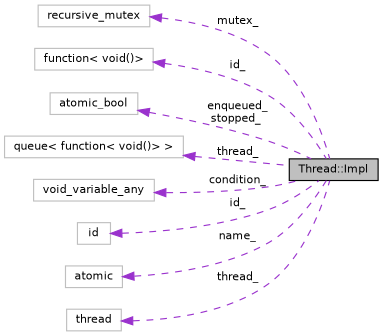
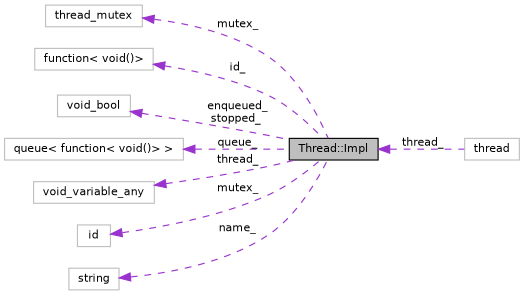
(94, 16) -> (94, 16)
(94, 104) -> (94, 106)
(236, 152) -> (236, 143)
(236, 181) -> (236, 160)
(236, 203) -> (236, 188)
(94, 277) -> (94, 279)
(260, 289) -> (427, 149)
